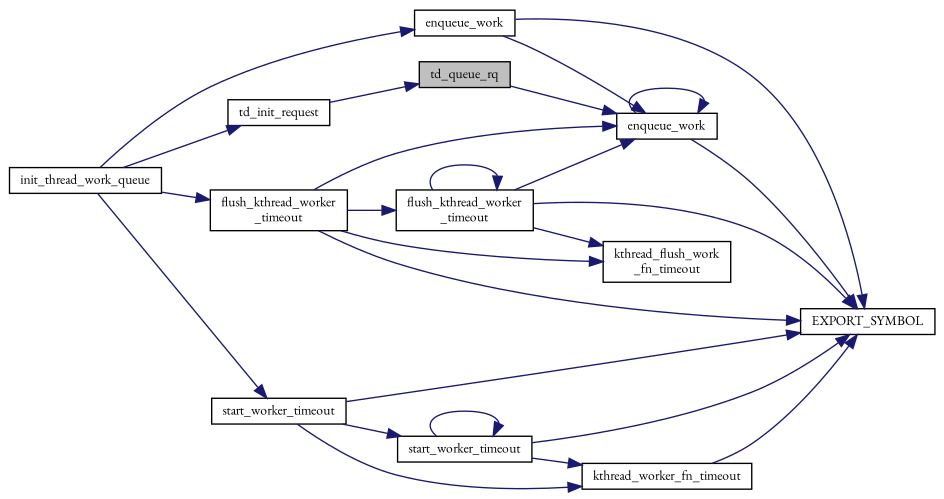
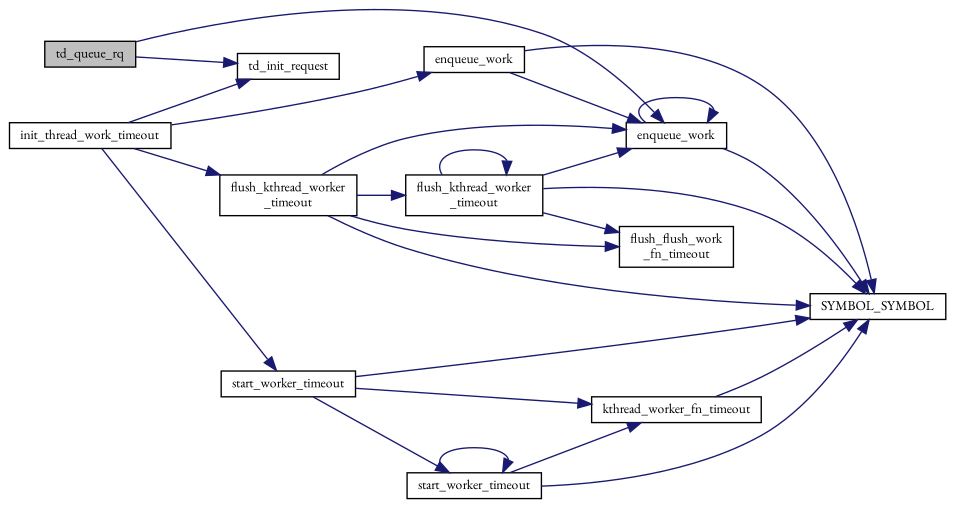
(368, 95) -> (180, 60)
(85, 180) -> (90, 136)
(667, 262) -> (676, 247)
(868, 322) -> (878, 307)
